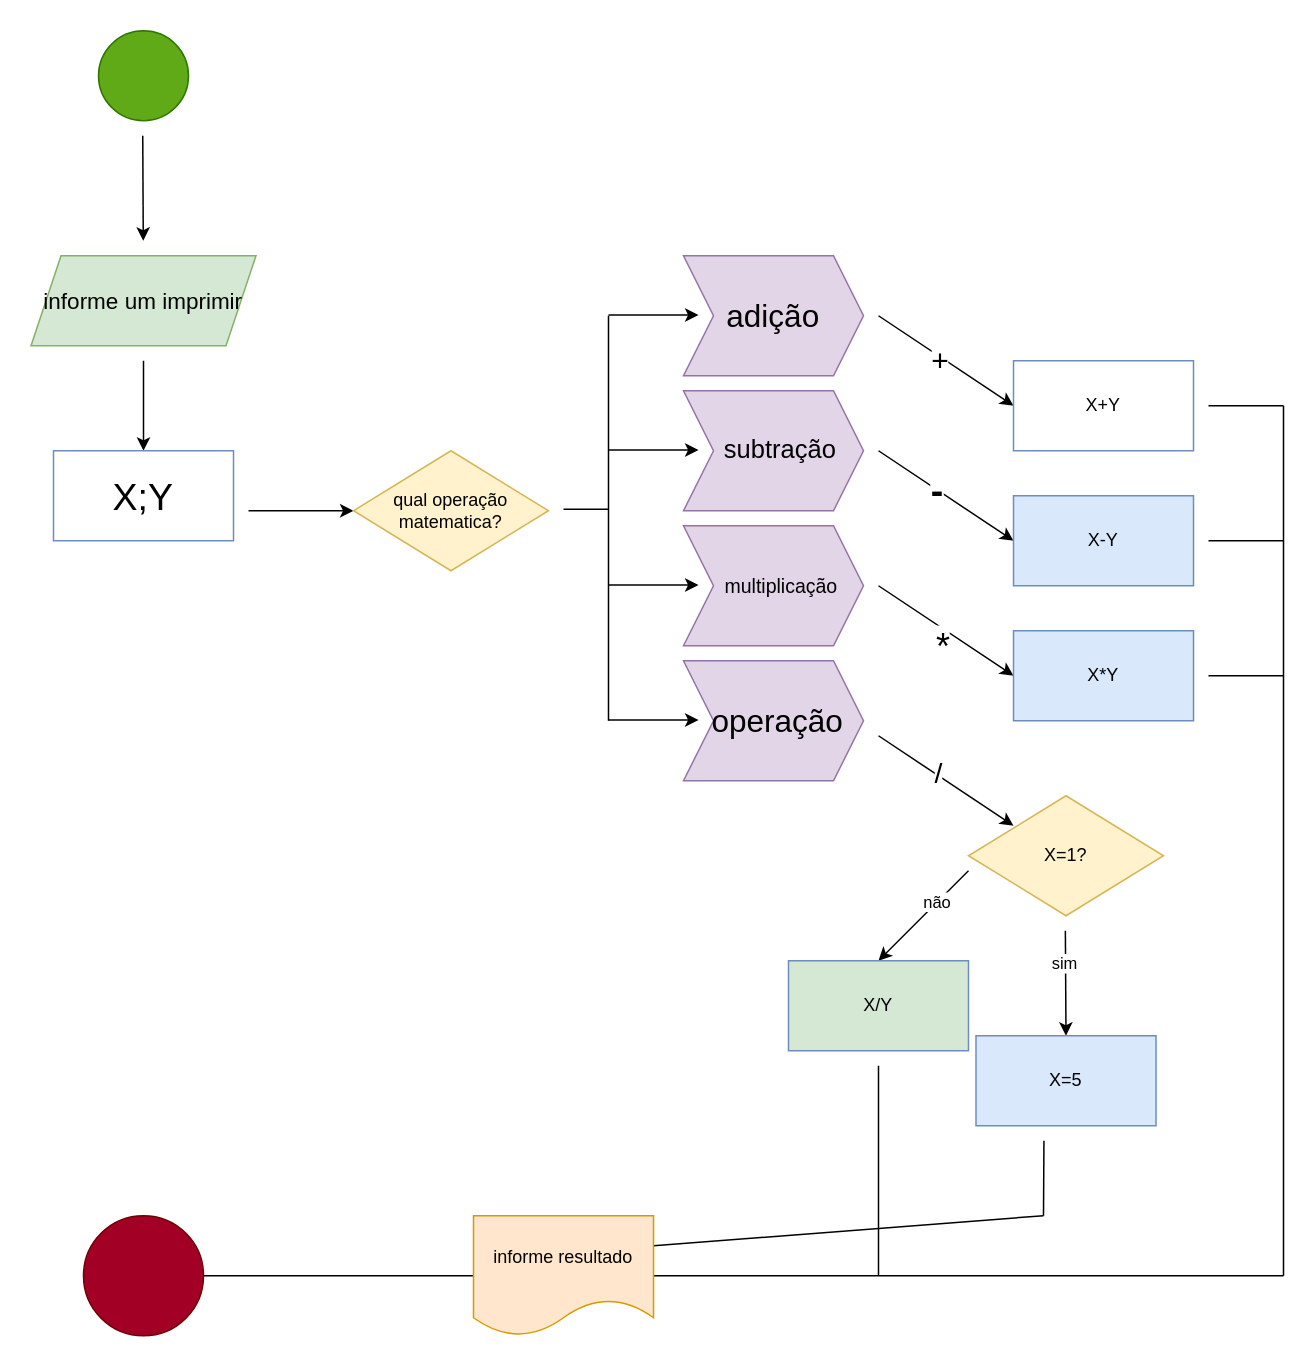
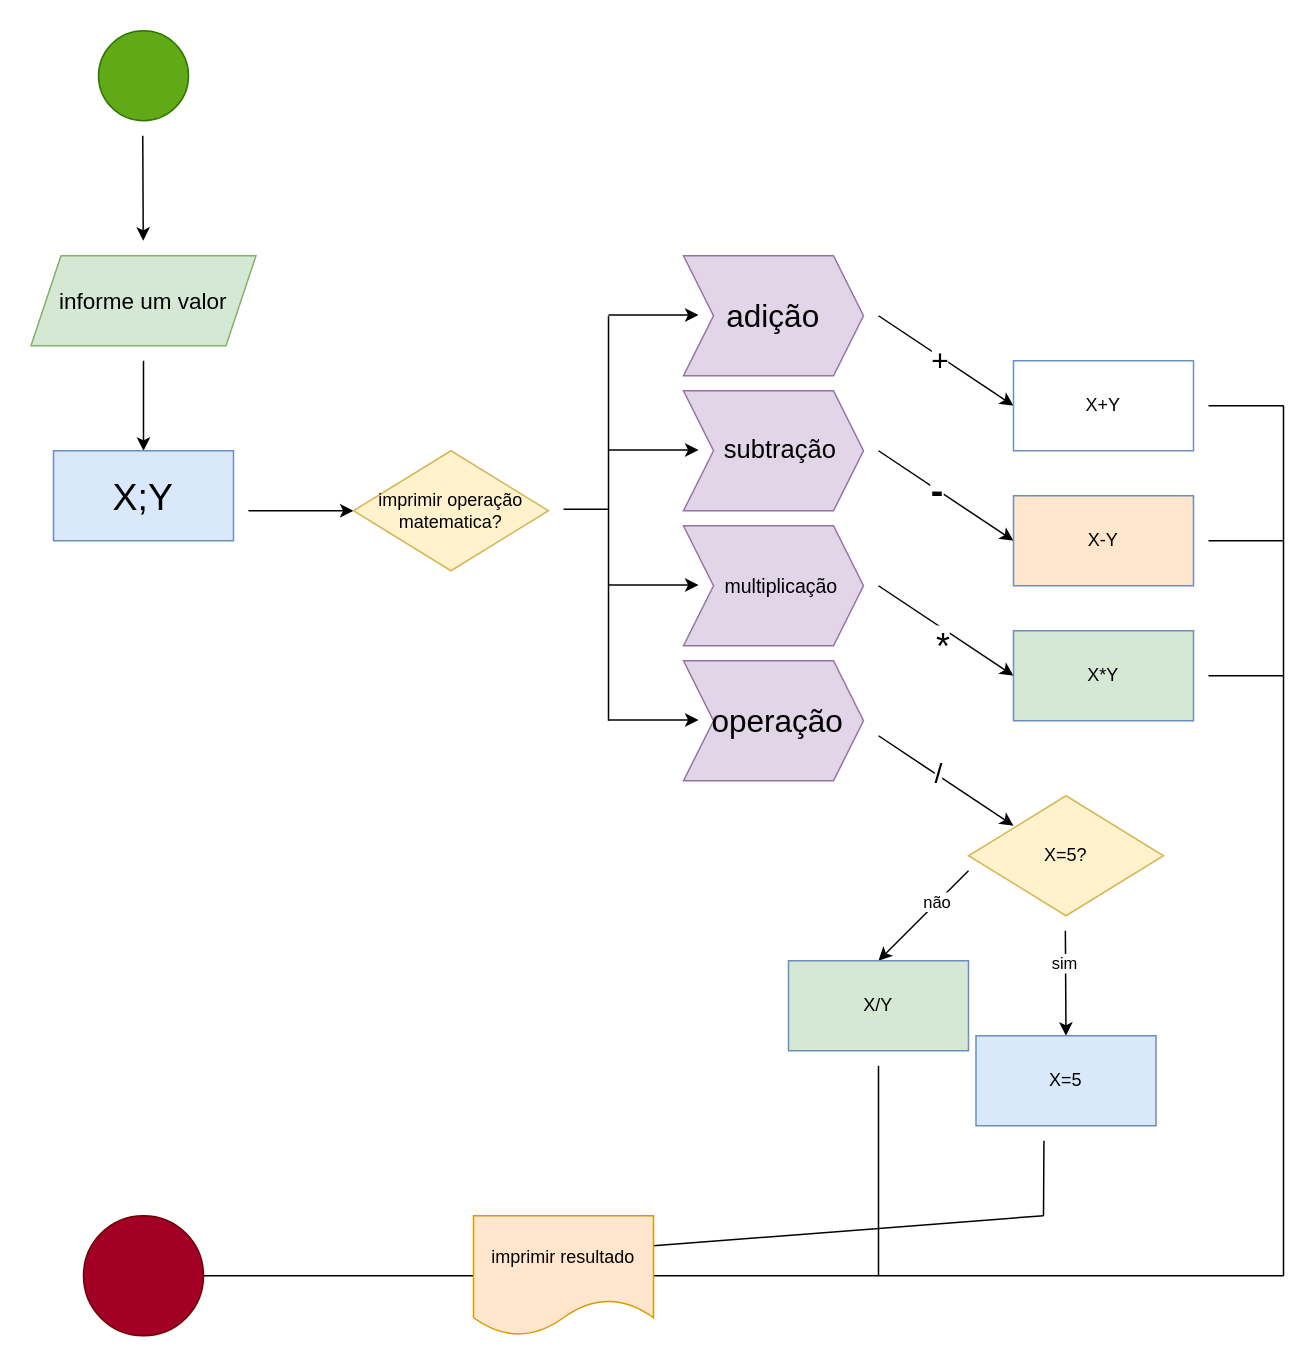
(143, 301) -> (143, 301)
(143, 496) -> (143, 496)
(451, 511) -> (451, 511)
(1103, 541) -> (1103, 541)
(1103, 676) -> (1103, 676)
(1066, 856) -> (1066, 856)
(563, 1258) -> (563, 1258)
